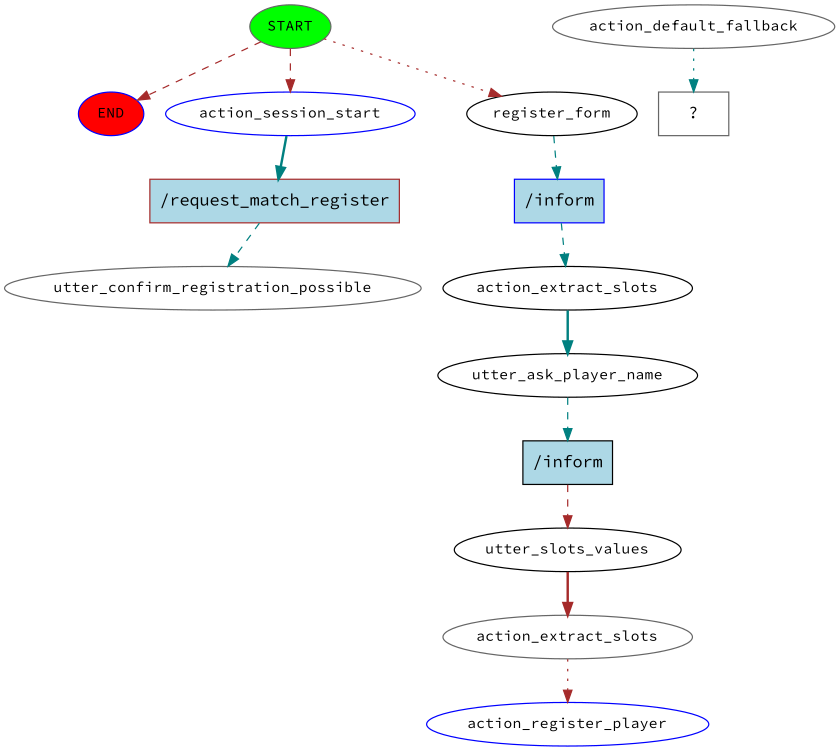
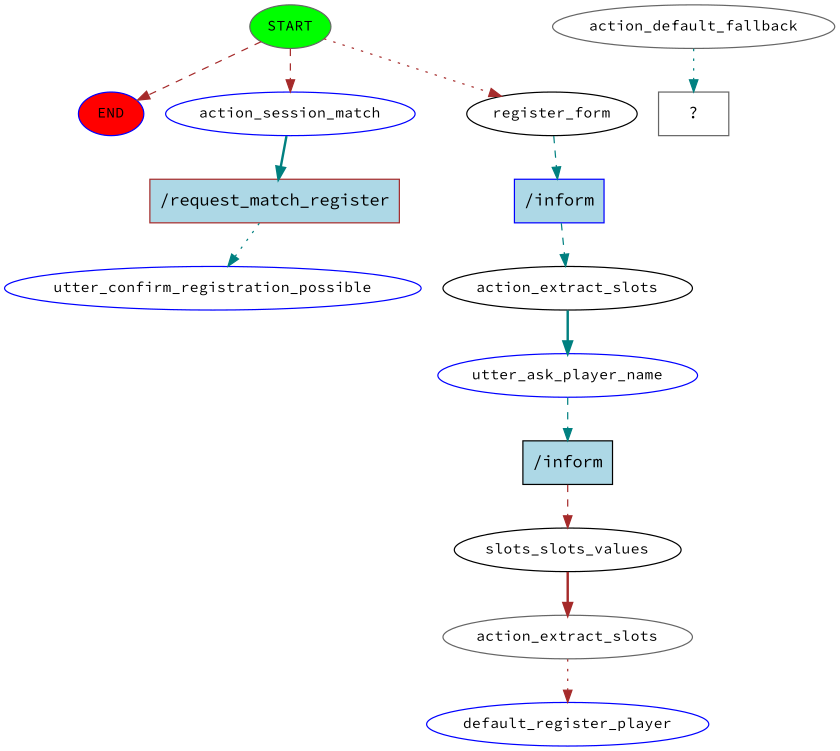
(290, 114) -> (290, 114)
(247, 240) -> (247, 240)
(213, 288) -> (213, 288)
(568, 375) -> (568, 375)
(568, 550) -> (568, 550)
(568, 724) -> (568, 724)
